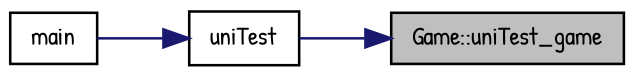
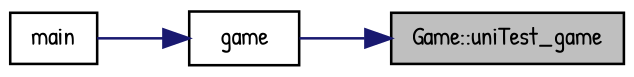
(244, 38) -> (244, 38)
